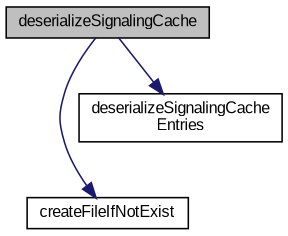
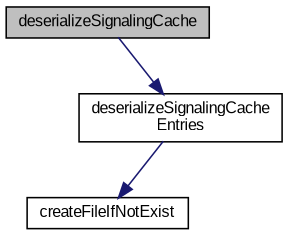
(61, 110) -> (146, 164)
